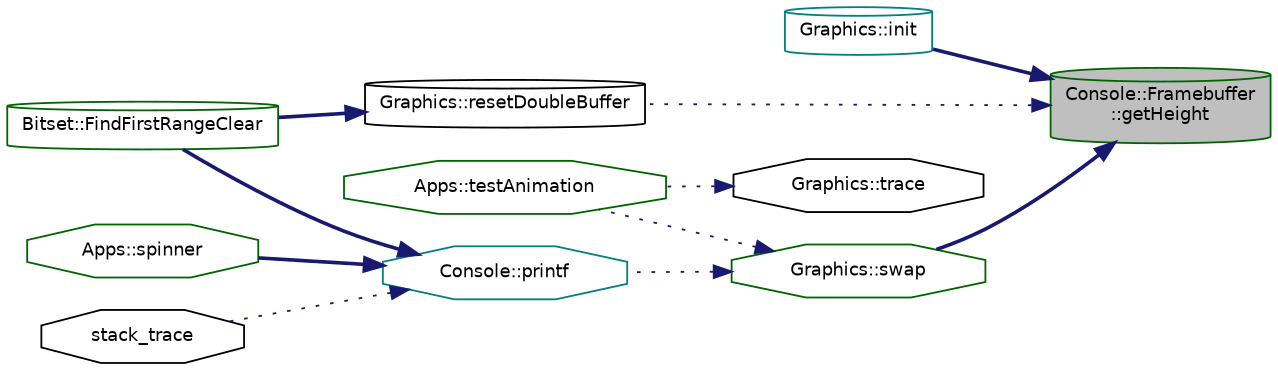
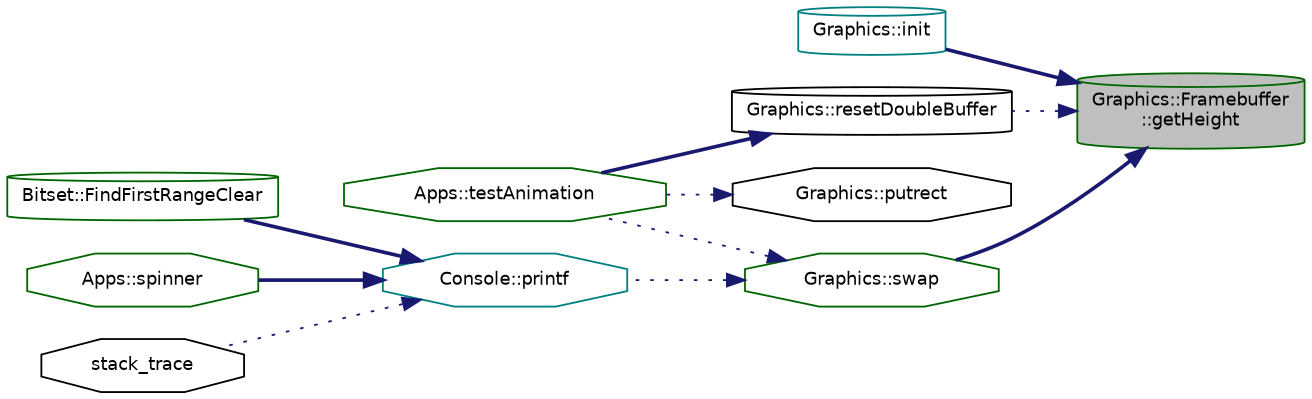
(1161, 106) -> (1191, 111)
(312, 115) -> (676, 156)
(859, 186) -> (872, 195)
